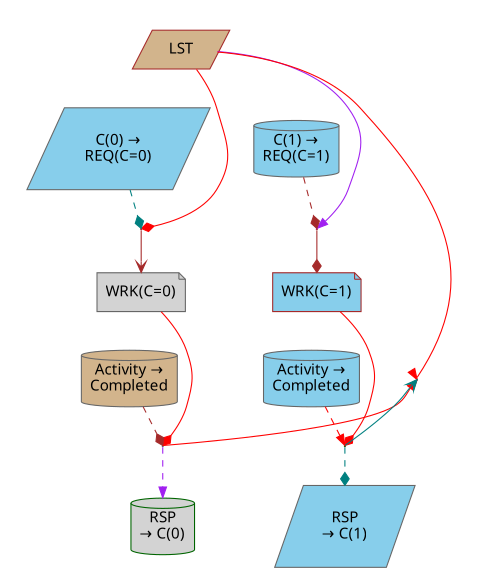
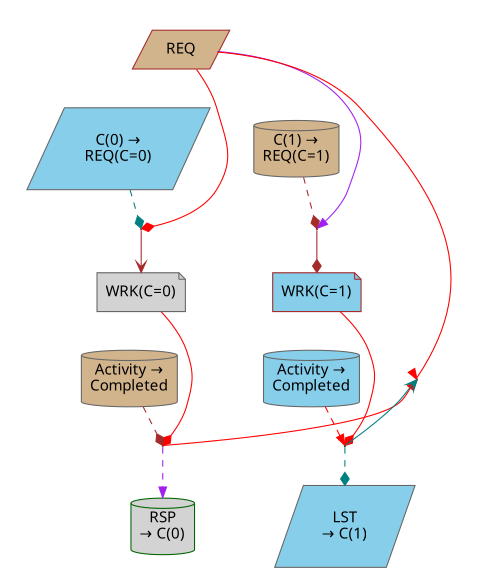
(181, 50) -> (181, 50)
(296, 149) -> (296, 149)
(345, 526) -> (345, 526)
